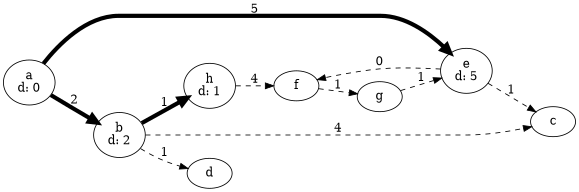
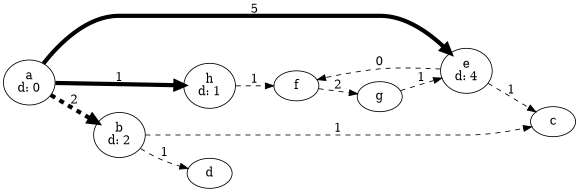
(466, 71) -> (466, 71)
(255, 80) -> (255, 80)
(338, 85) -> (338, 85)
(71, 107) -> (71, 107)
(161, 112) -> (115, 84)
(338, 129) -> (338, 129)
